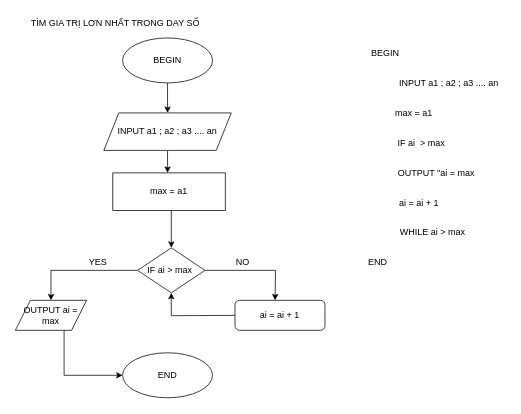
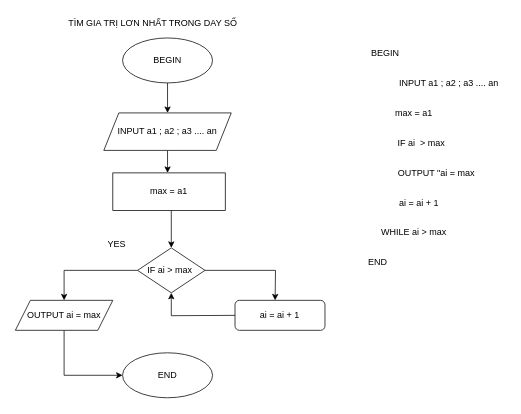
(115, 23) -> (153, 23)
(434, 233) -> (415, 233)
(98, 263) -> (117, 244)
(243, 263) -> none
(51, 315) -> (64, 315)
